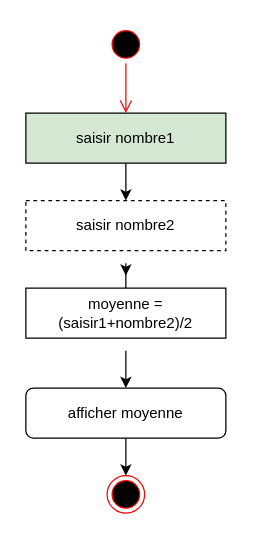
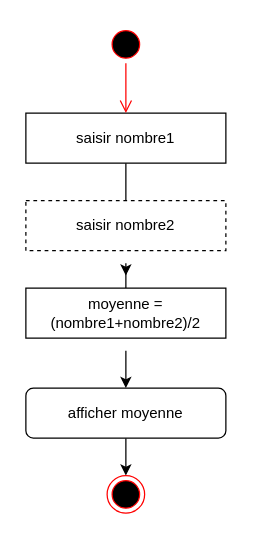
(126, 138) -> (126, 138)
(126, 191) -> (126, 194)
(126, 313) -> (126, 313)
